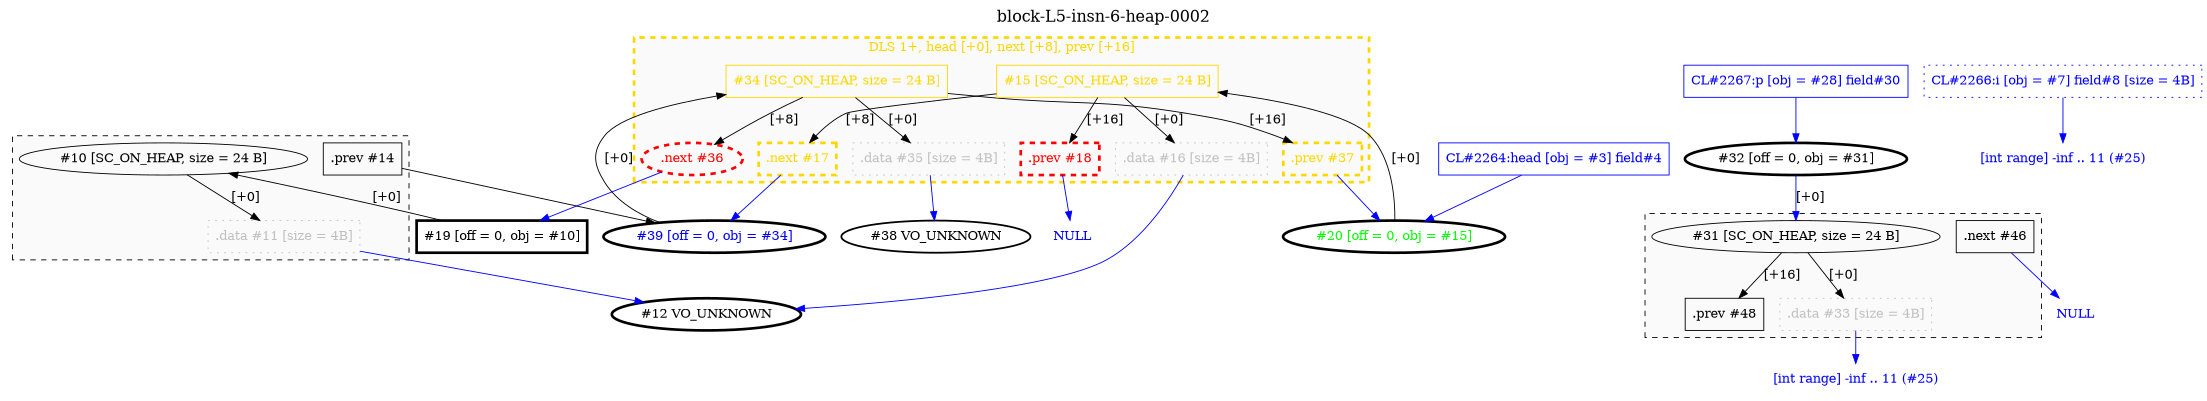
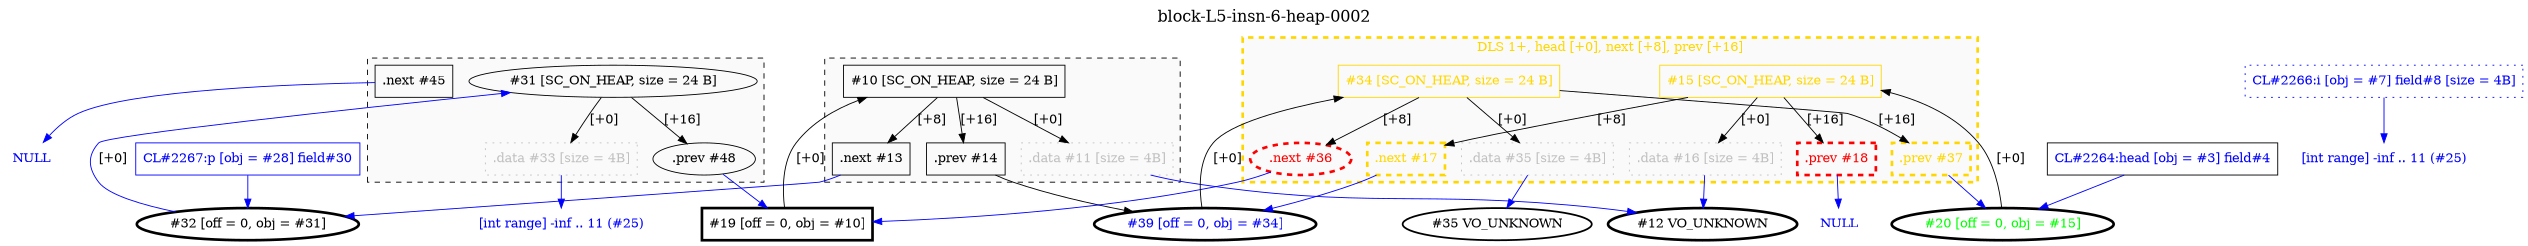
none -> (959, 116)
(163, 159) -> (954, 81)
none -> (871, 159)
(1554, 159) -> (2163, 159)
none -> (748, 193)
(936, 237) -> (1497, 224)
(1995, 237) -> (414, 81)
(1724, 314) -> (704, 159)
